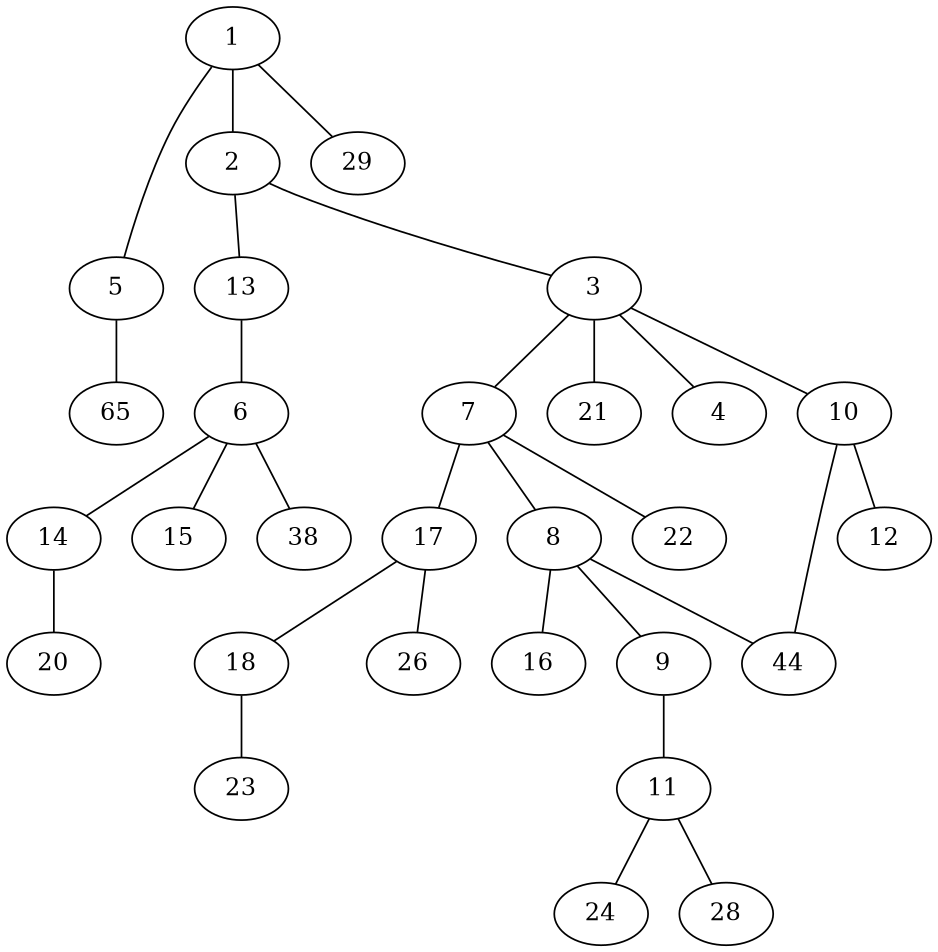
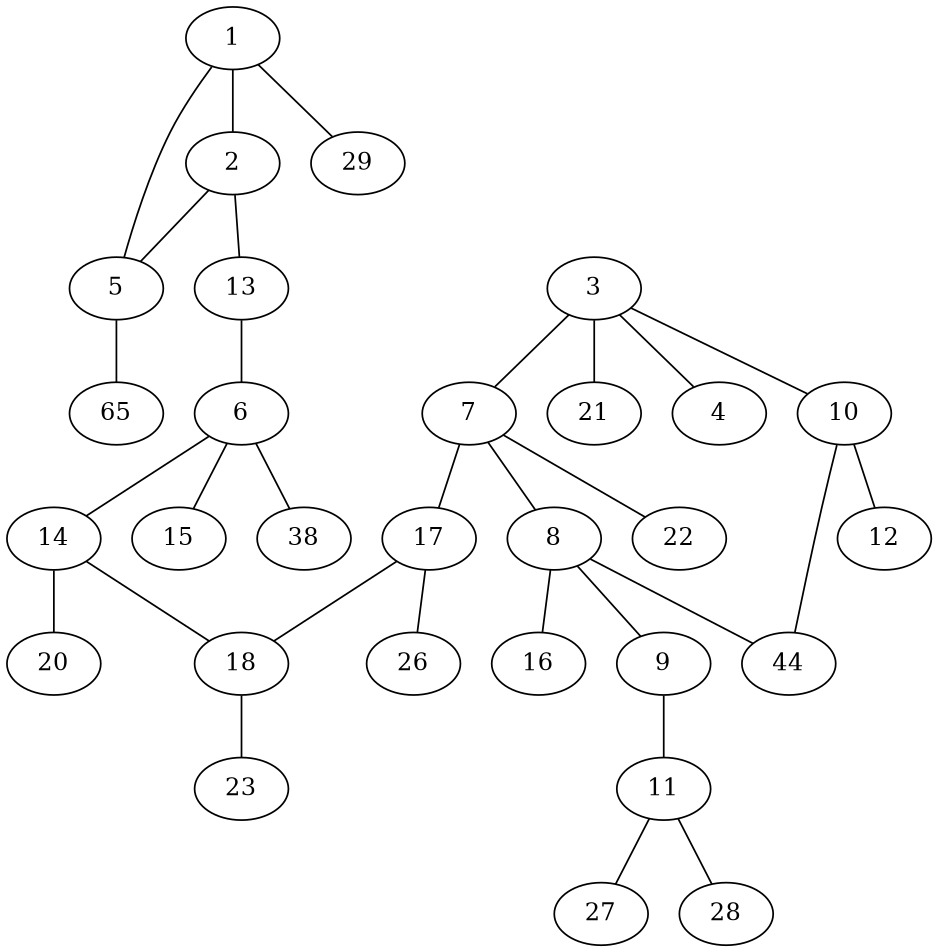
(409, 234) -> (175, 226)
none -> (148, 601)
(601, 914) -> (601, 914)
